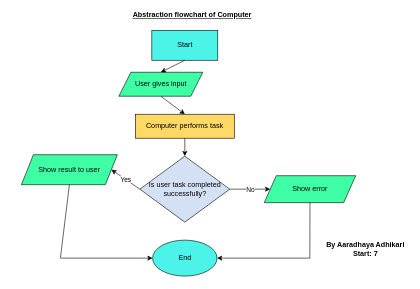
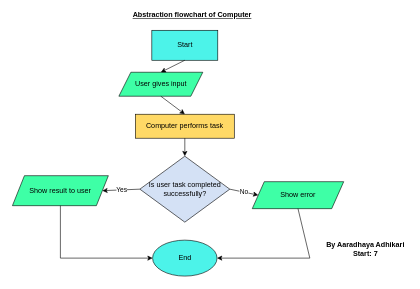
(69, 170) -> (60, 191)
(310, 189) -> (298, 195)
